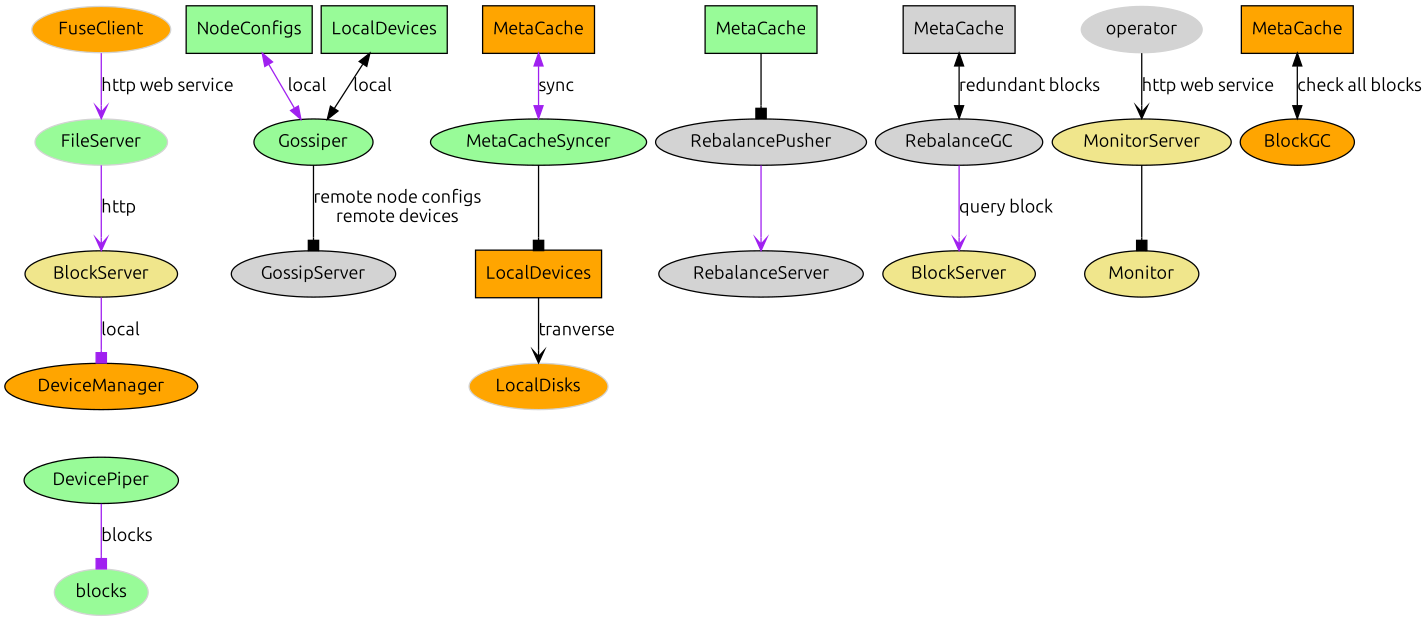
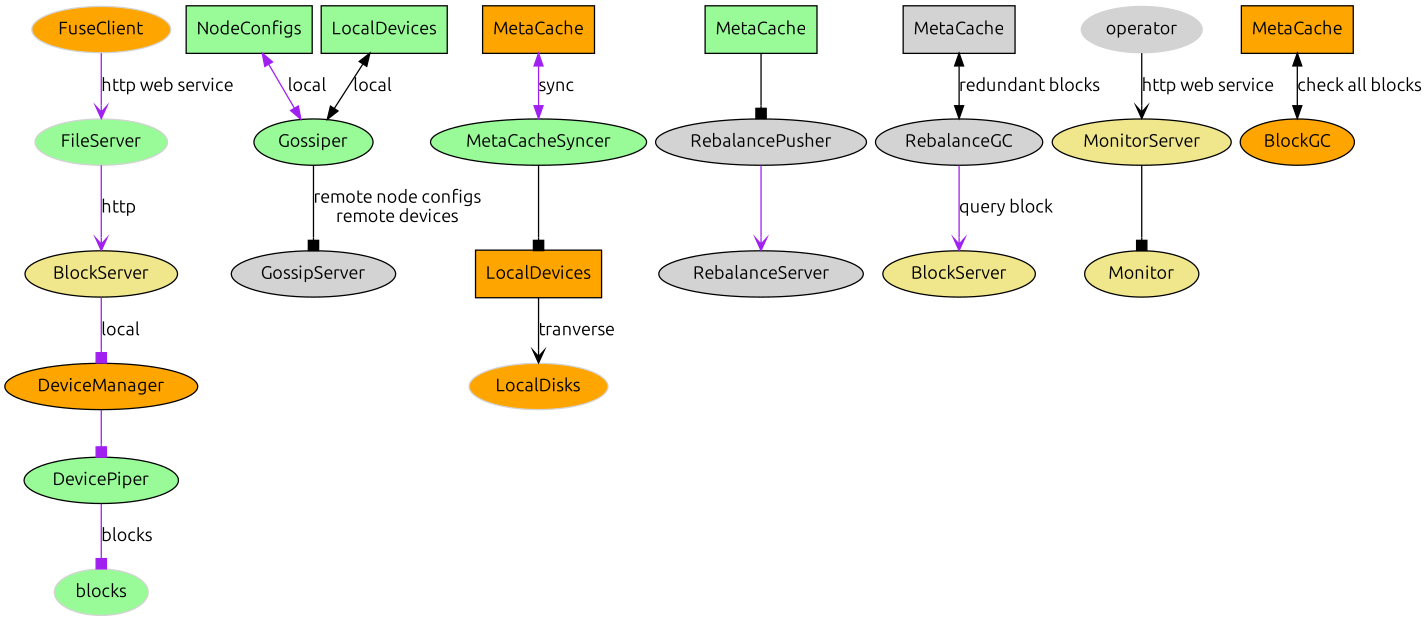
none -> (101, 427)
